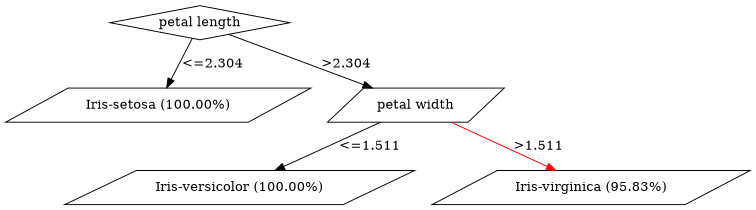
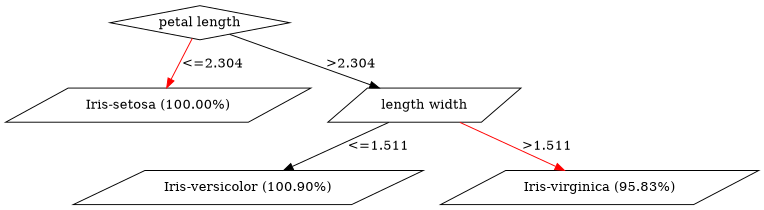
(182, 59) -> (182, 59)
(416, 105) -> (424, 105)
(240, 188) -> (248, 188)
